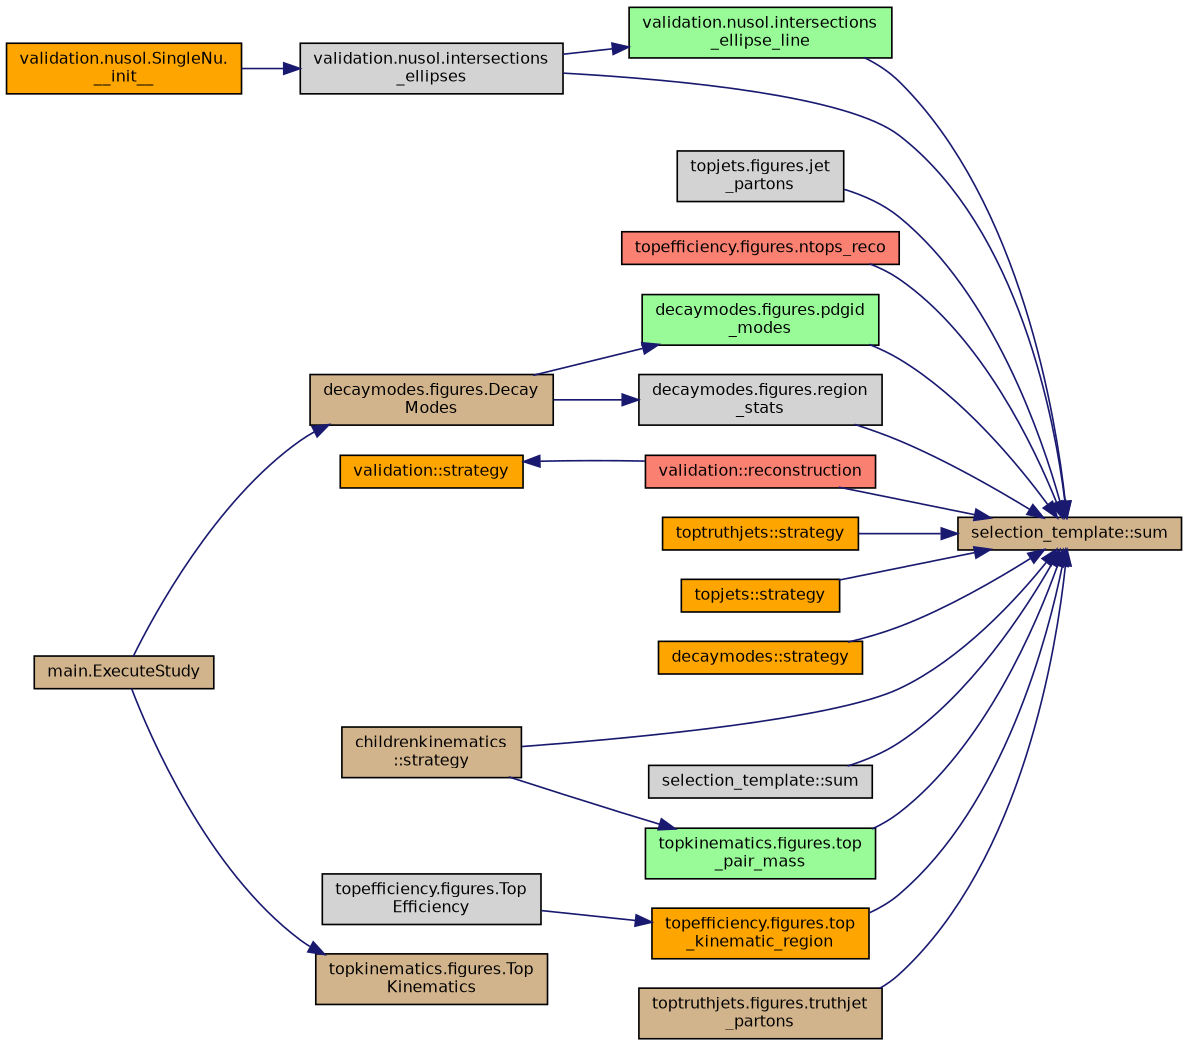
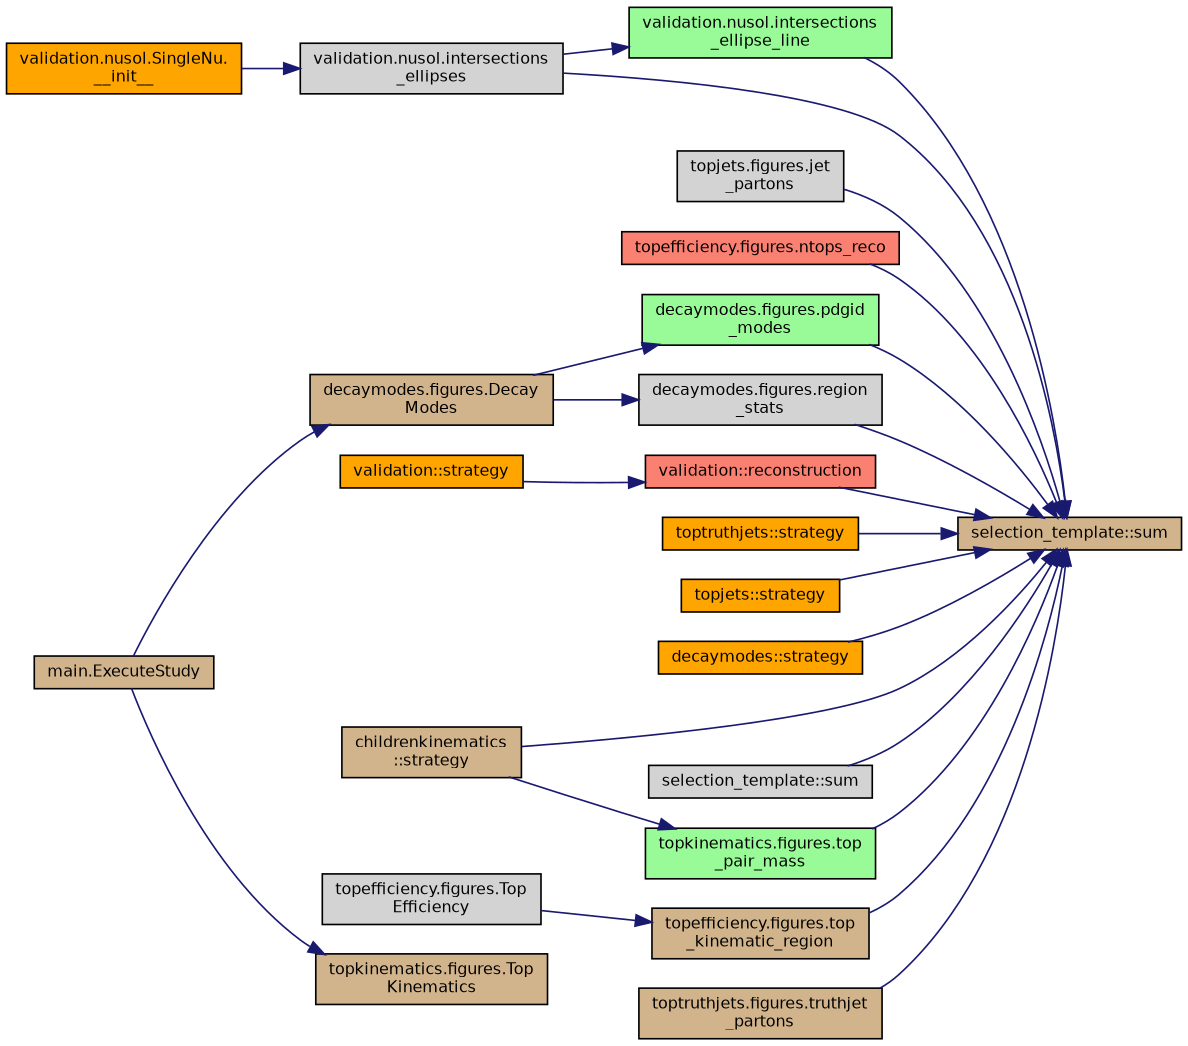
(593, 461) -> (576, 483)
(760, 933) -> (760, 933)
